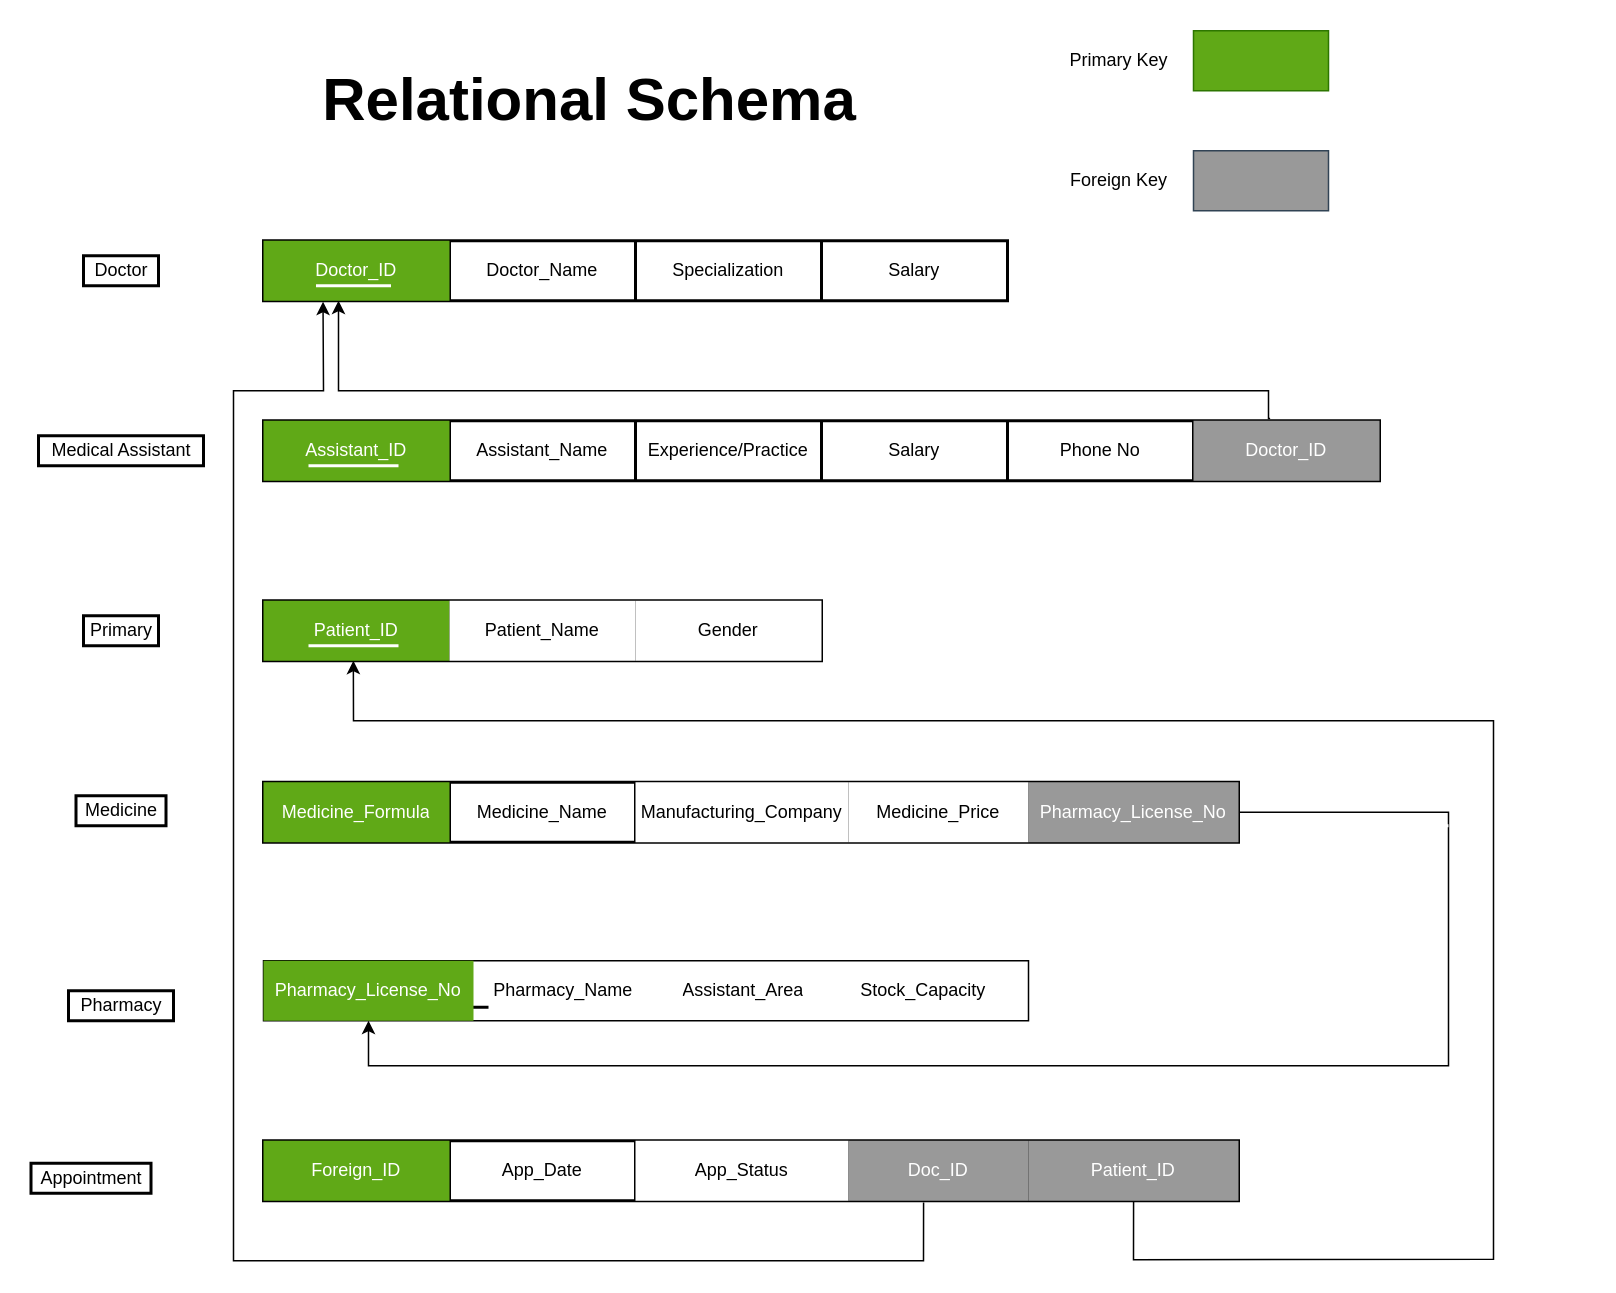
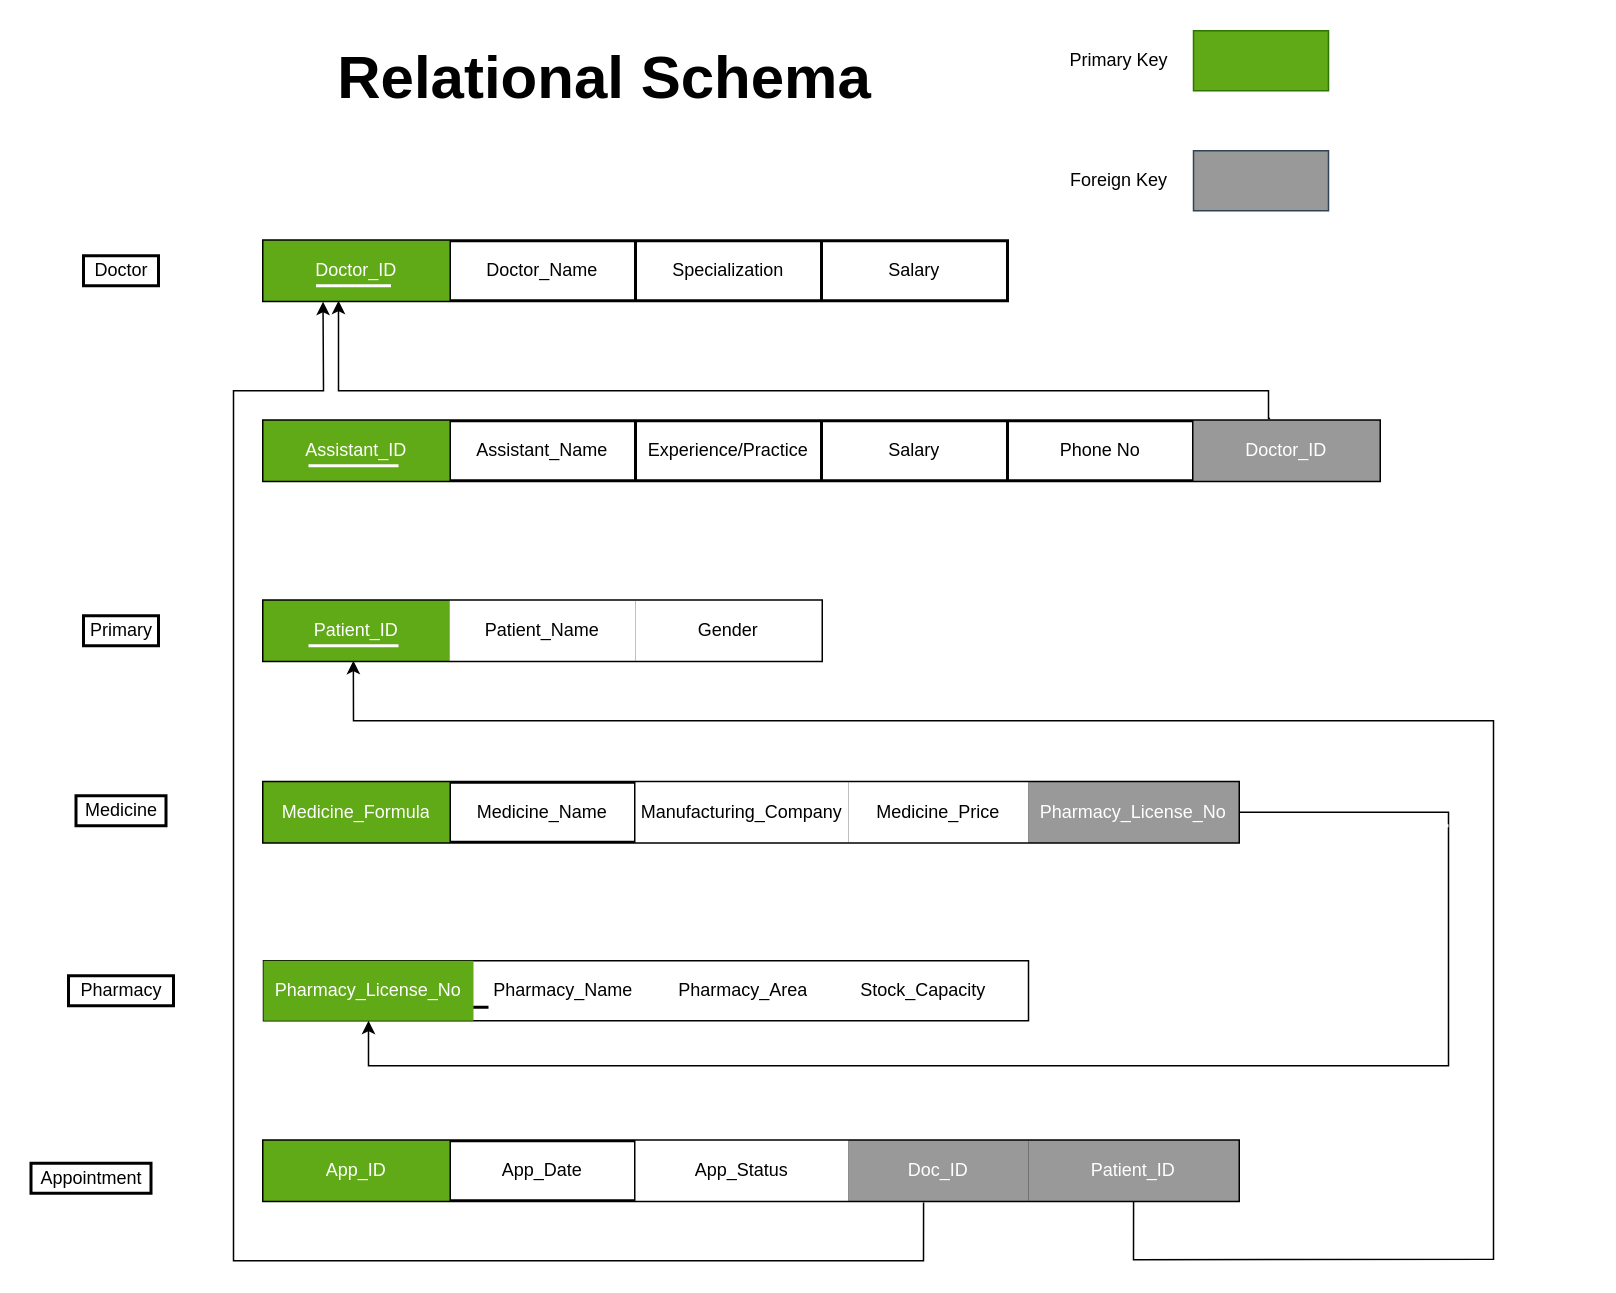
(589, 98) -> (604, 76)
(121, 451) -> none
(743, 991) -> (743, 991)
(121, 1006) -> (121, 991)
(356, 1171) -> (356, 1171)
